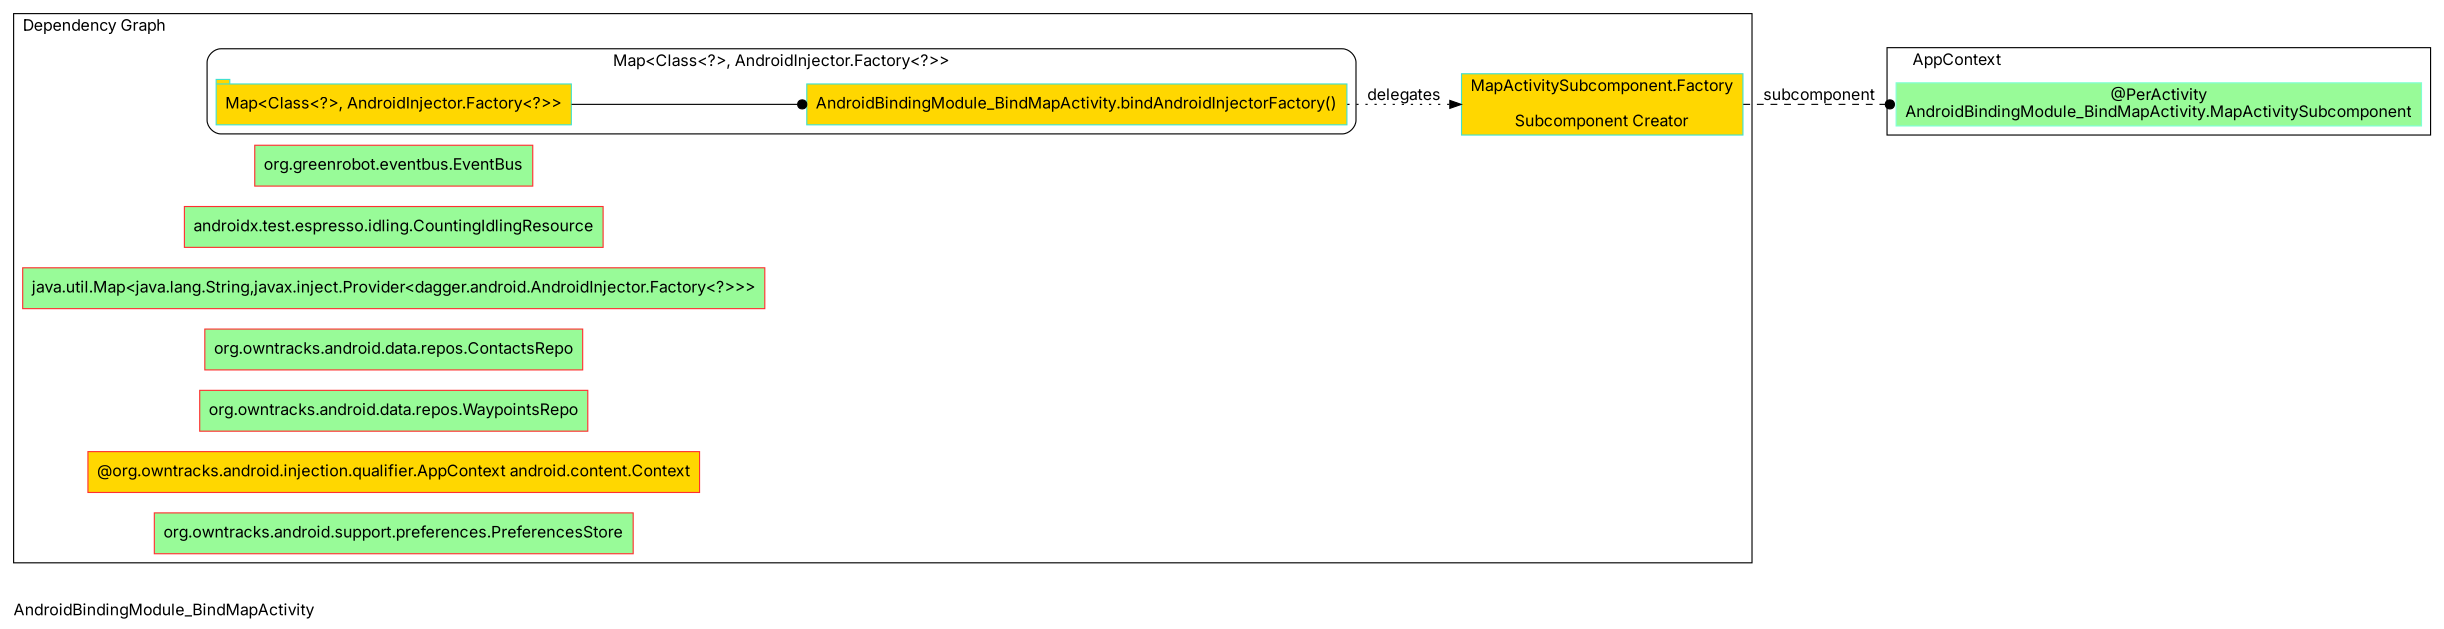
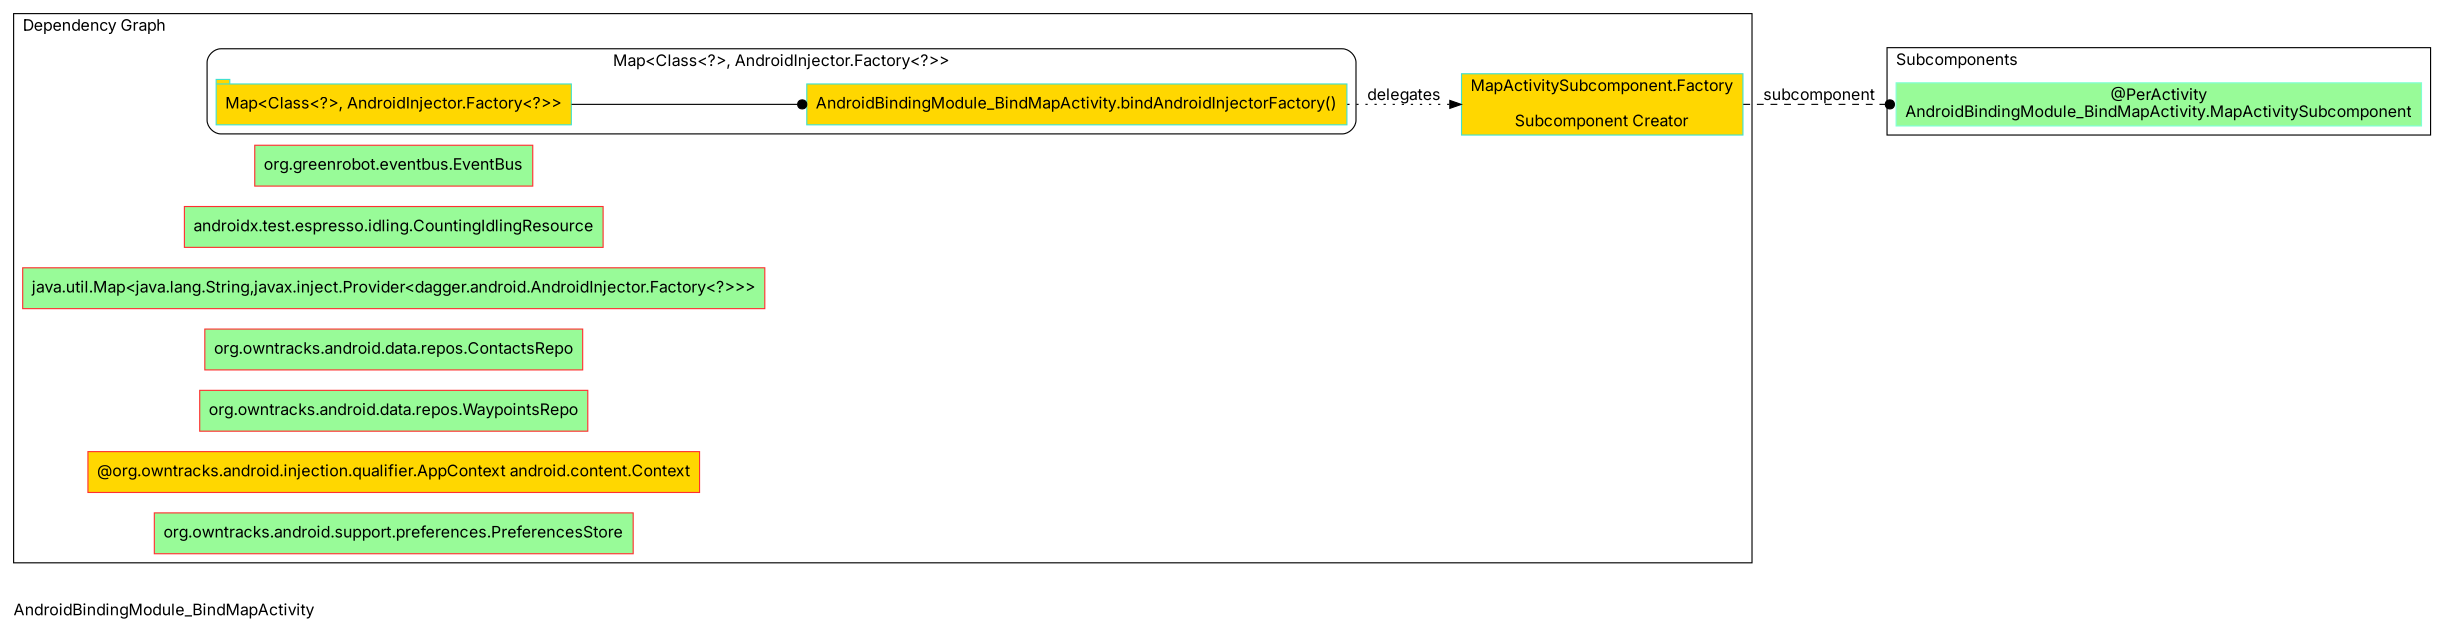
(1957, 61) -> (1957, 61)
